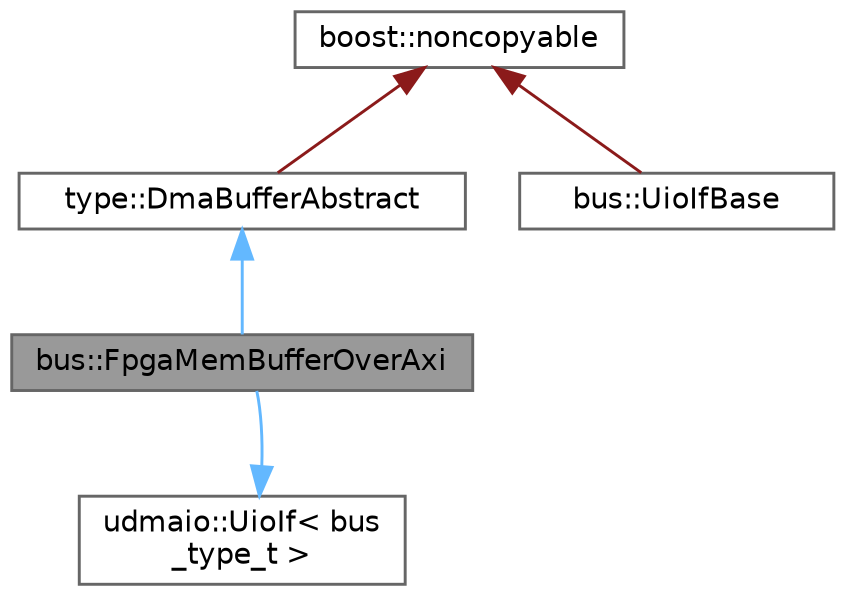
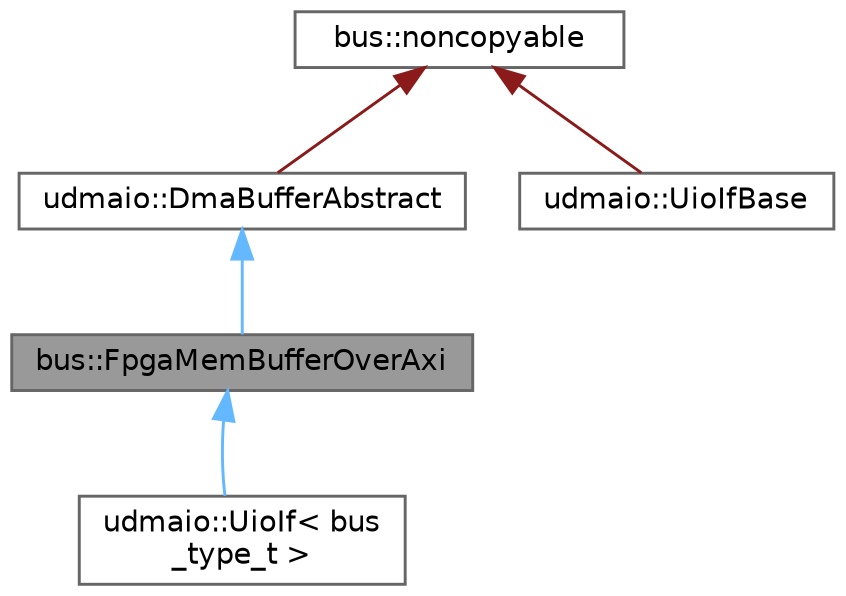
(460, 40) -> (460, 40)
(242, 201) -> (242, 201)
(677, 201) -> (677, 201)
(261, 428) -> (222, 458)
